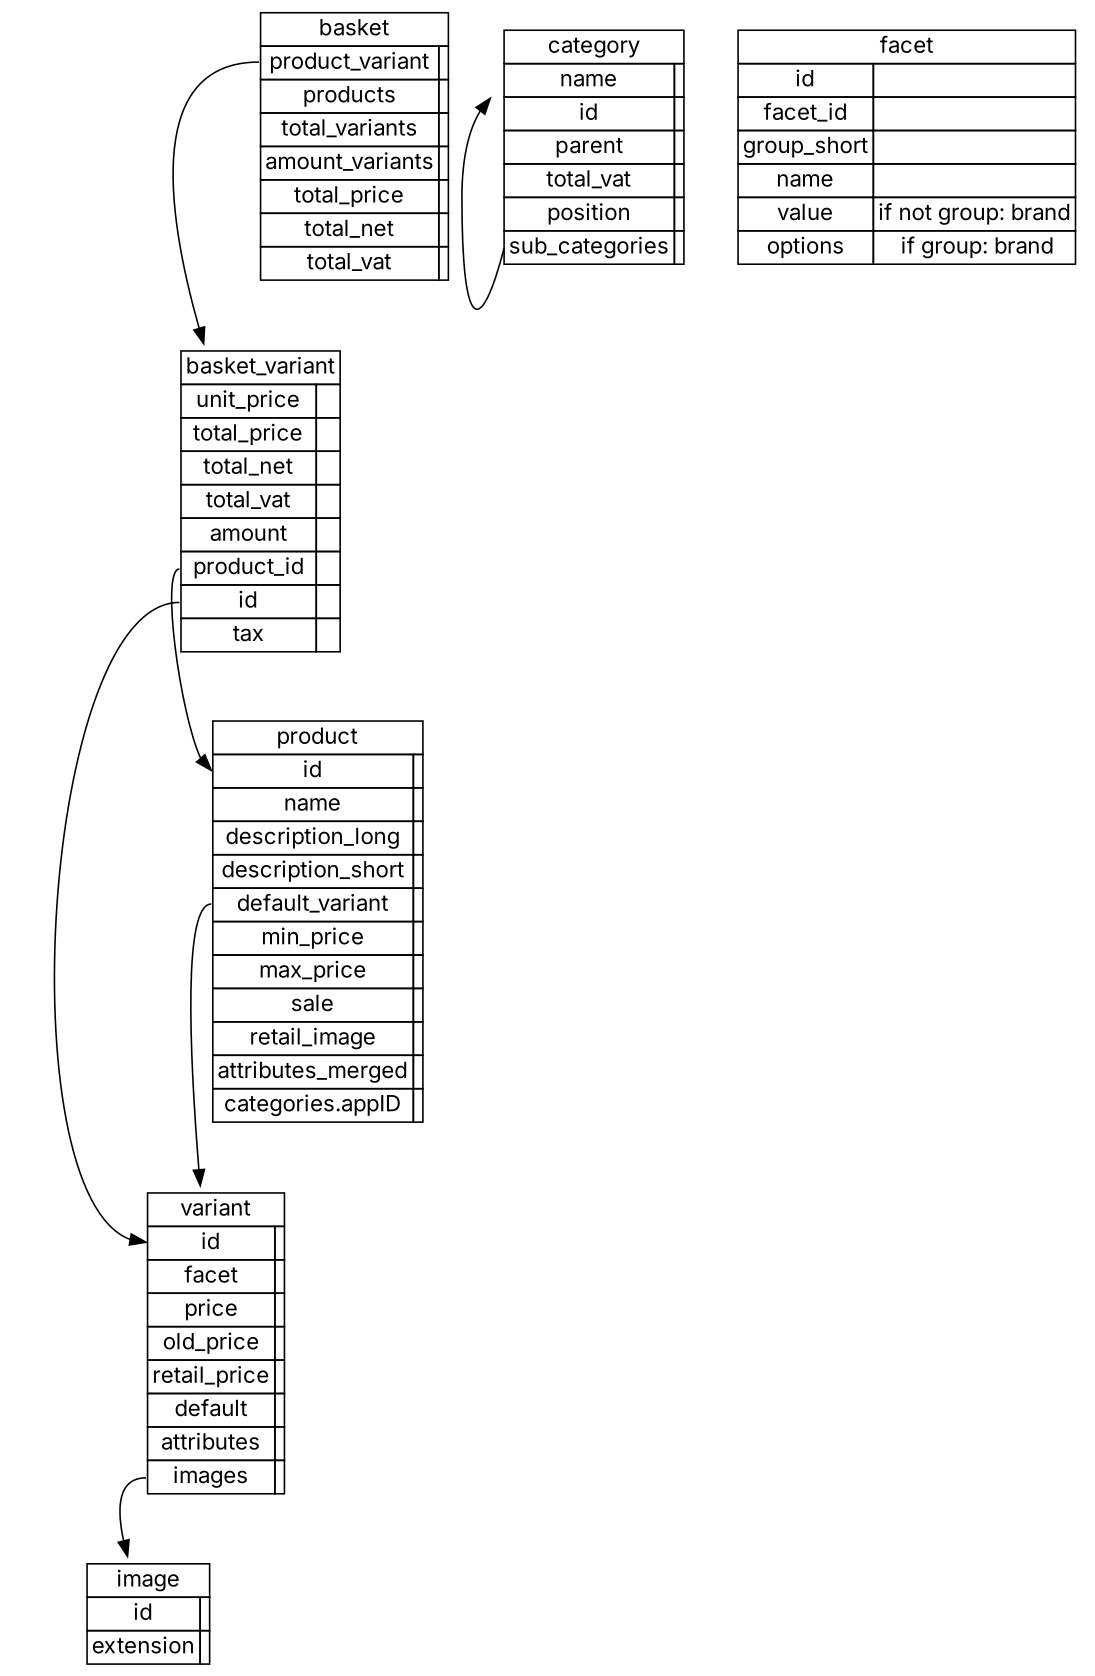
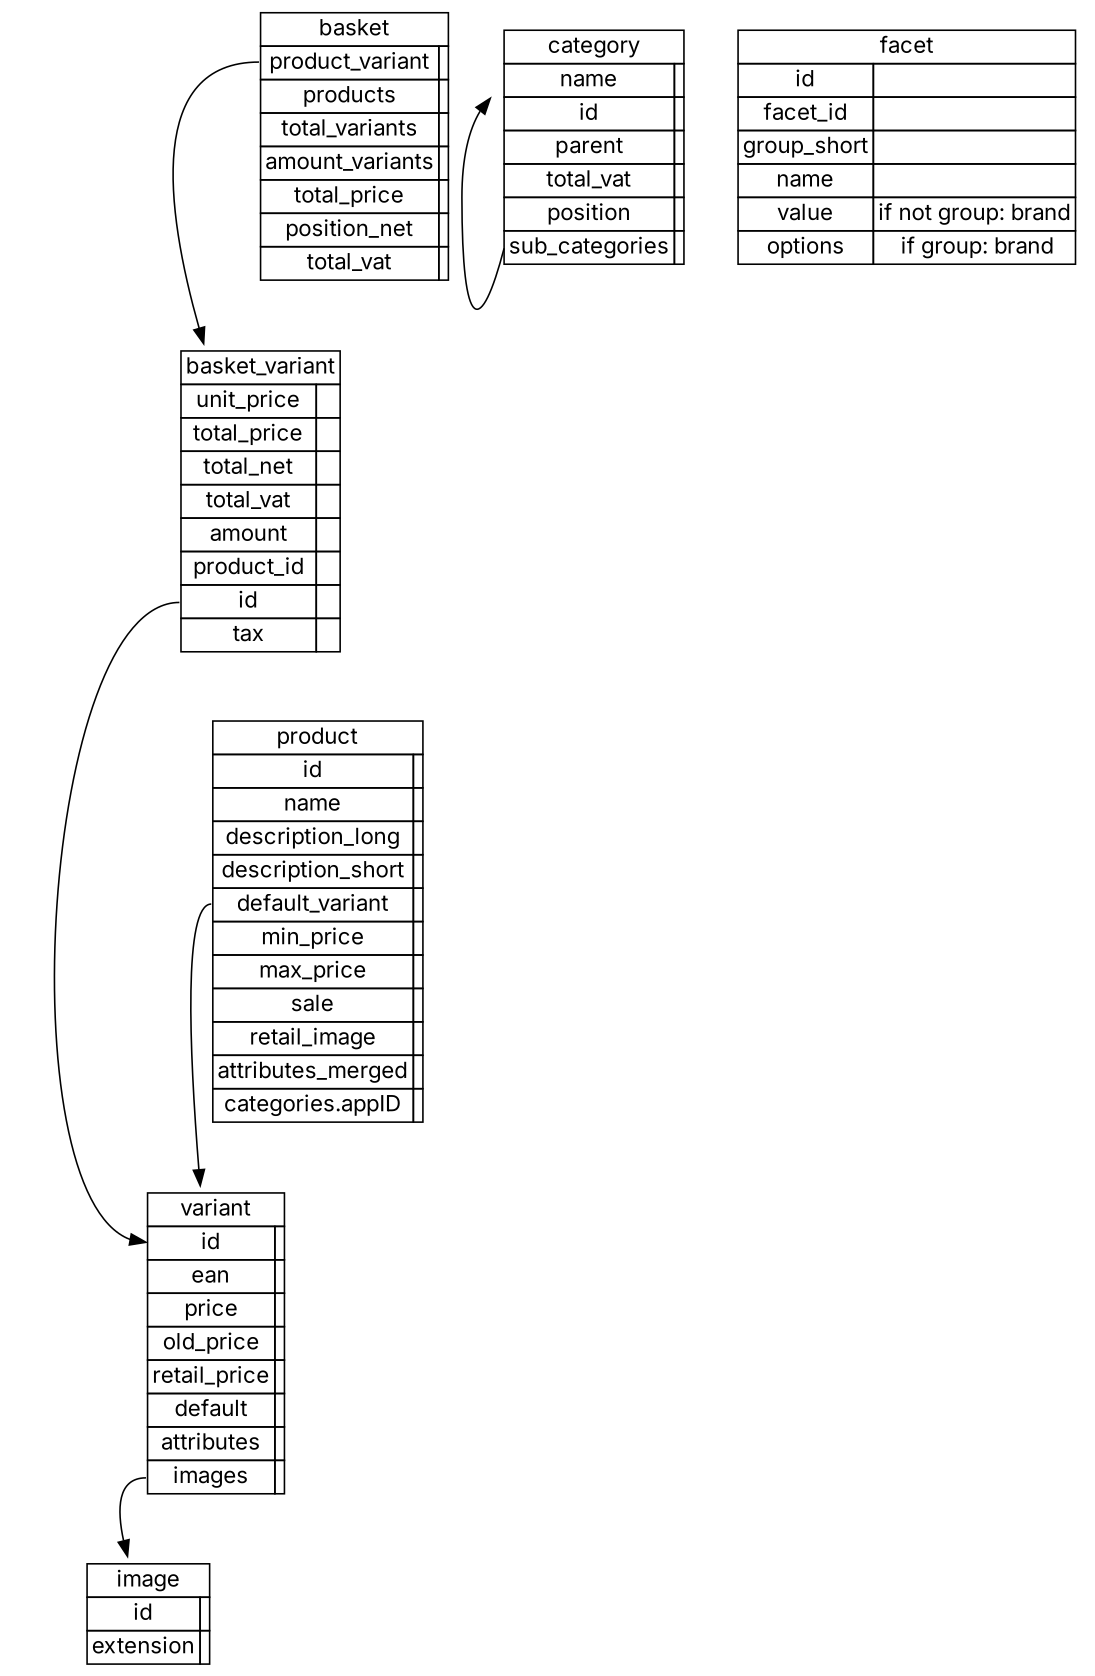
(350, 229) -> (350, 229)
(178, 664) -> none
(211, 1276) -> (211, 1276)
